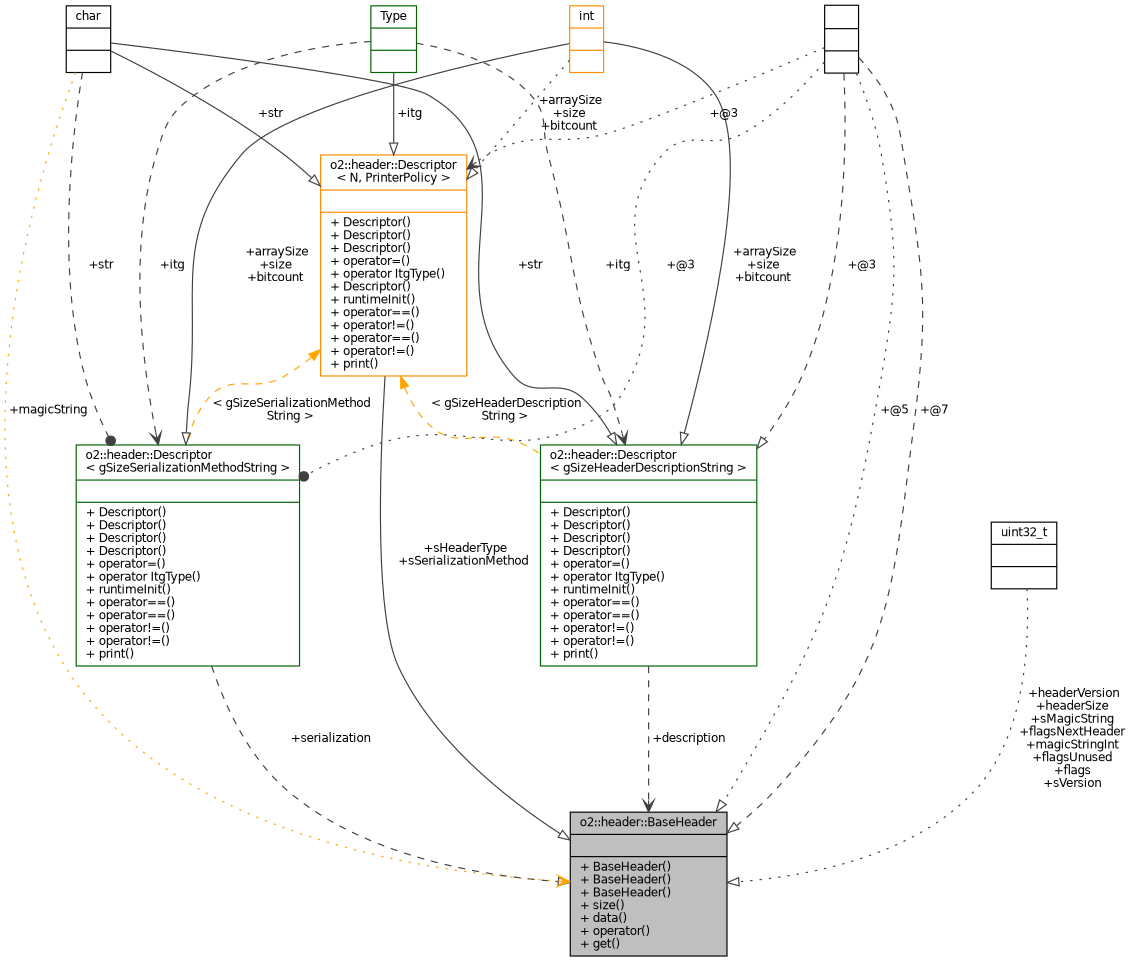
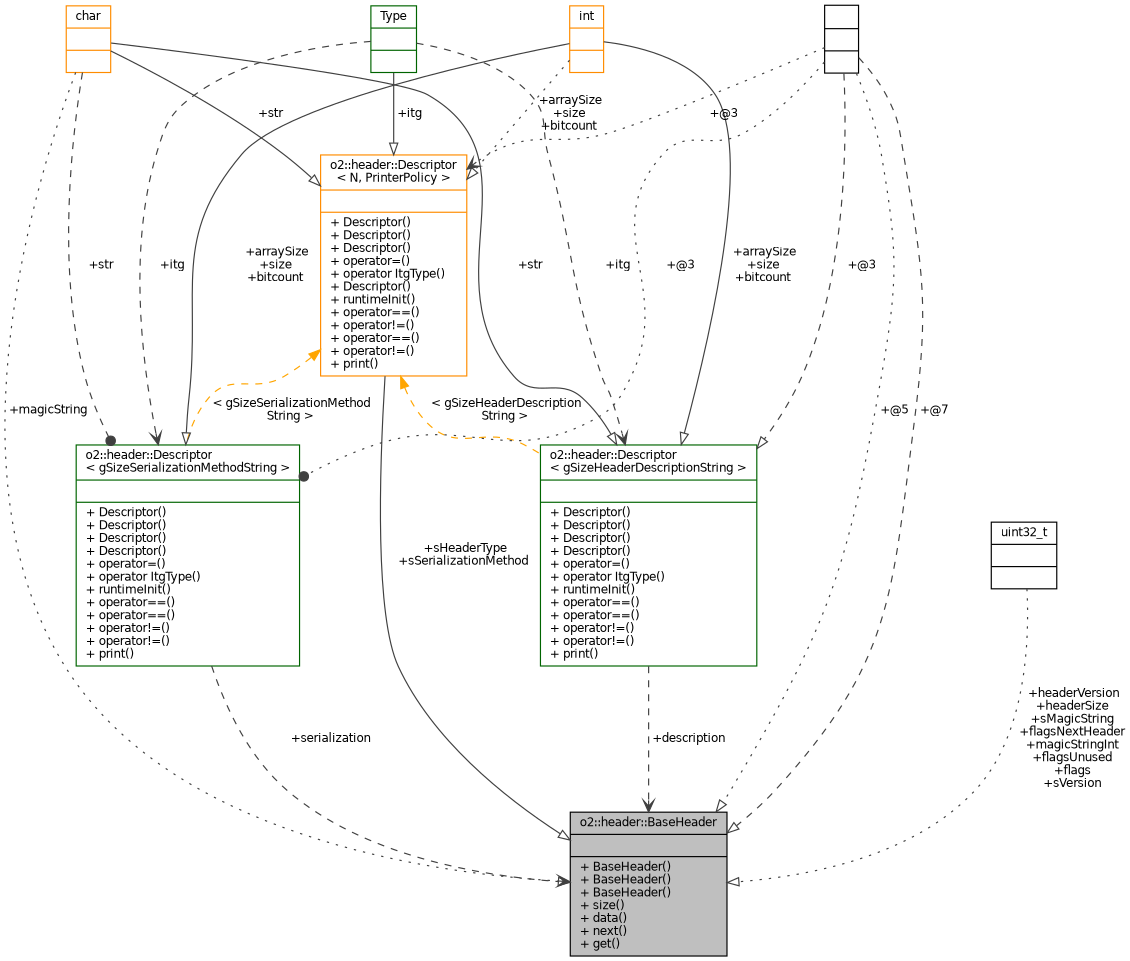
(88, 39) -> (88, 39)
(53, 641) -> (53, 641)
(615, 931) -> (604, 931)
